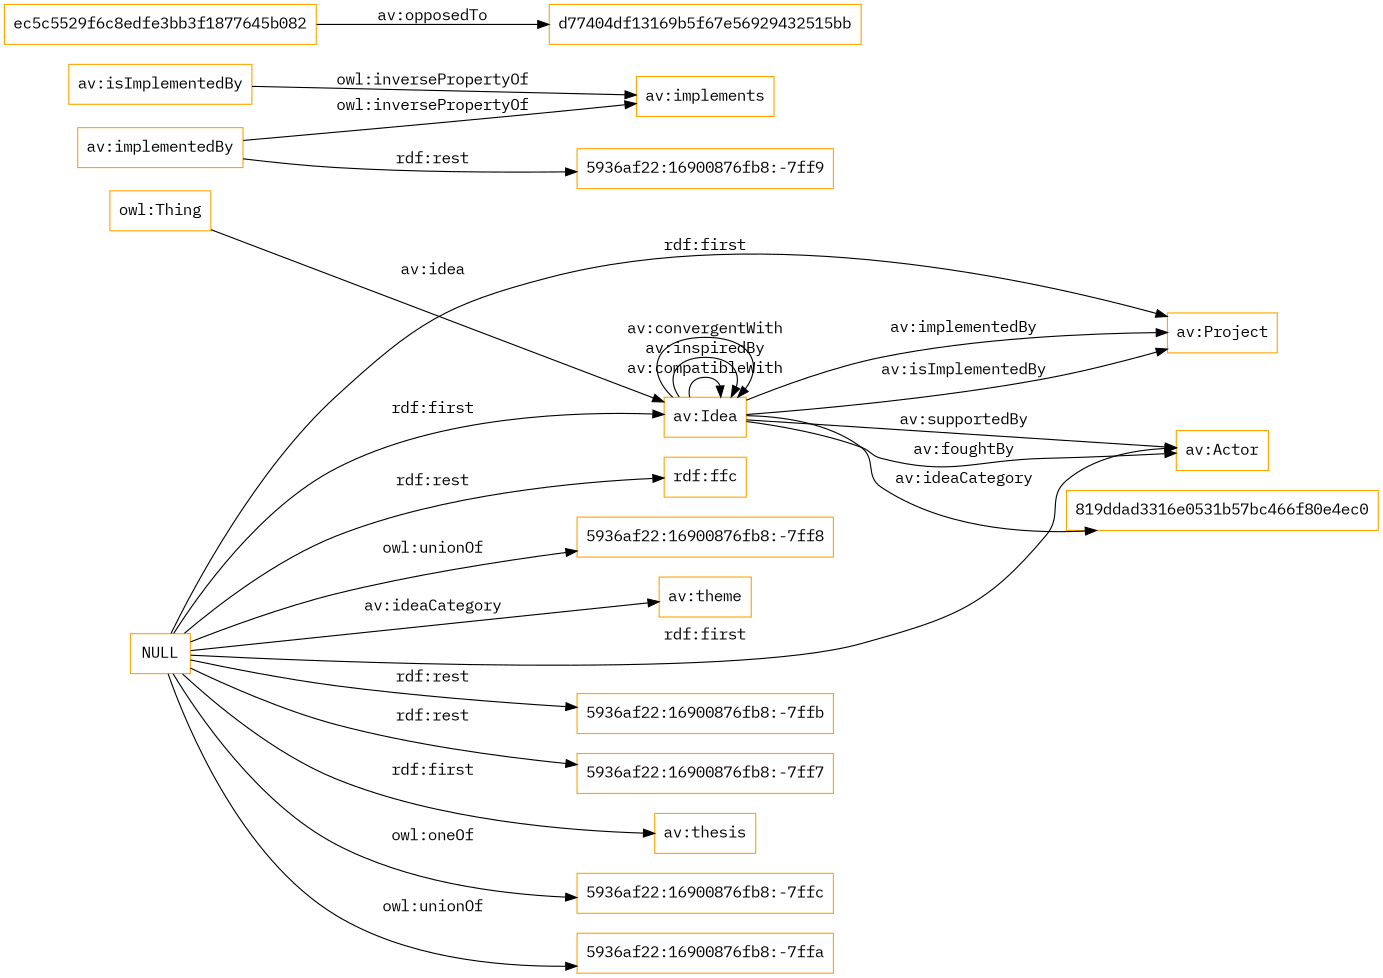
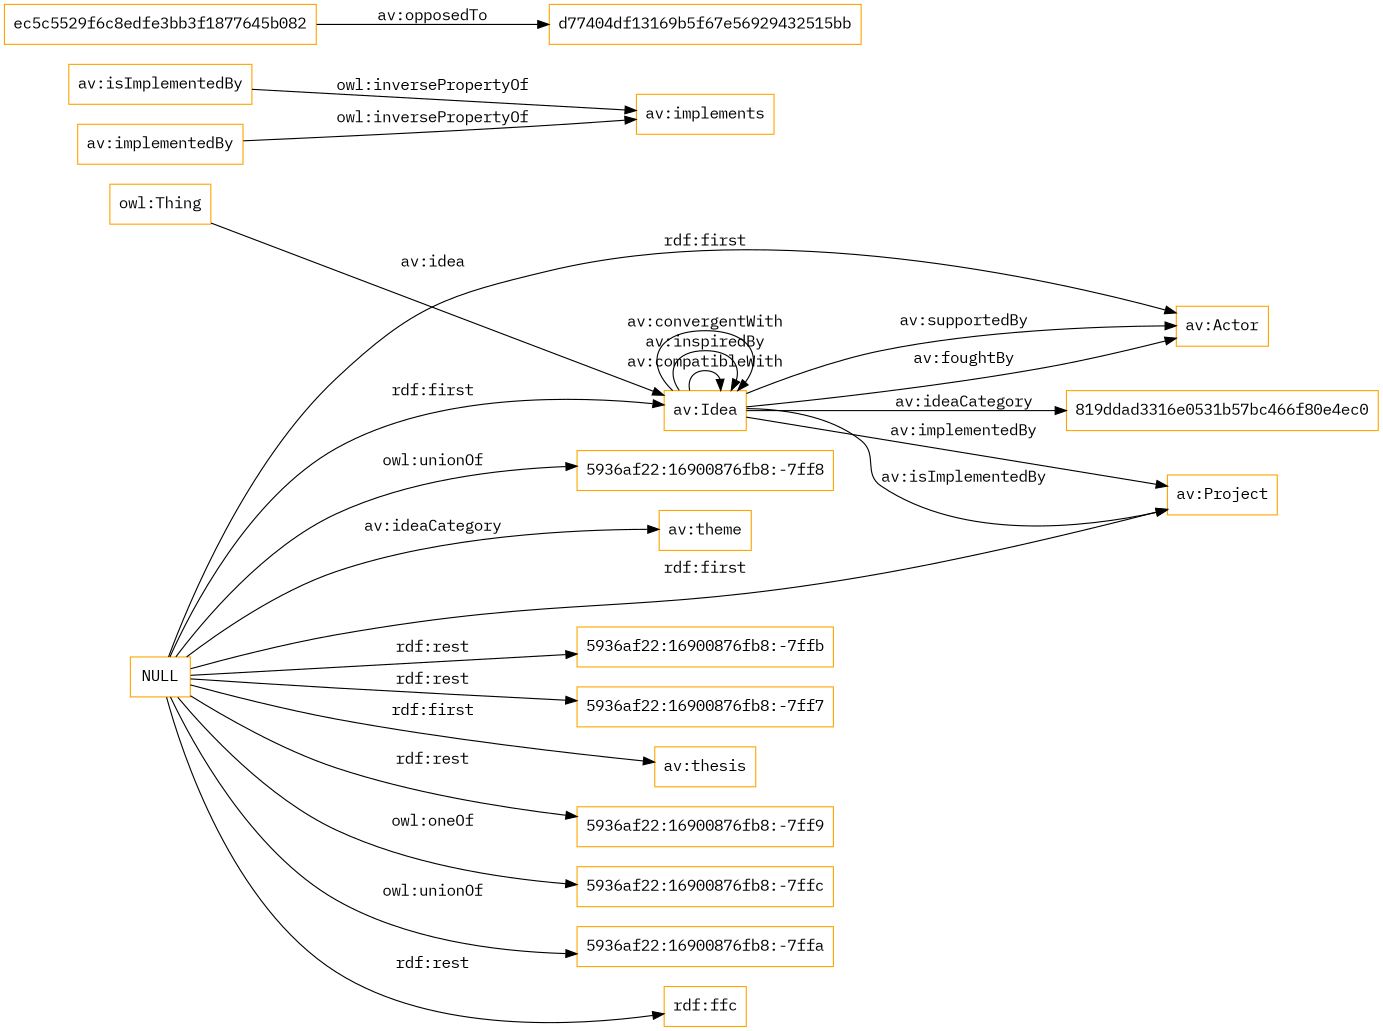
(404, 170) -> (371, 778)
